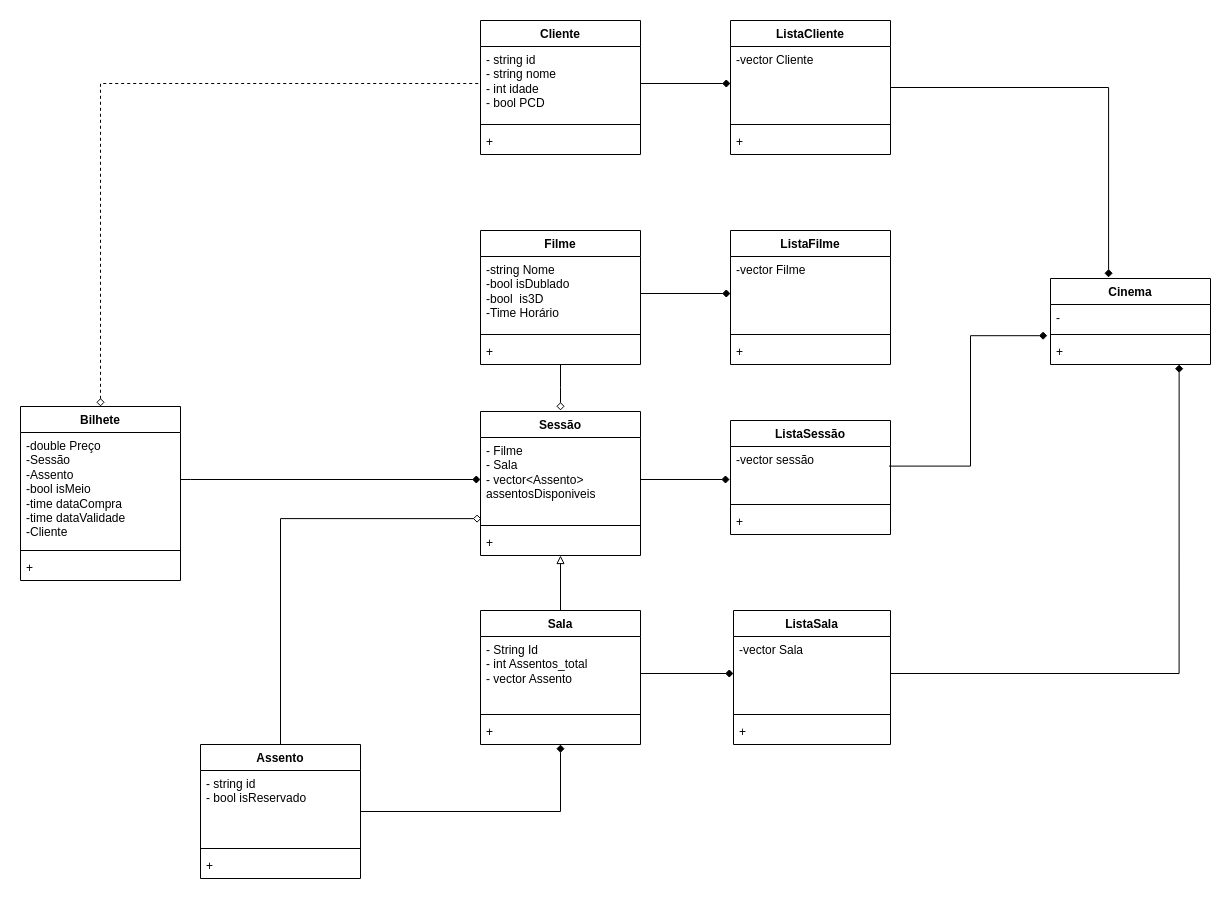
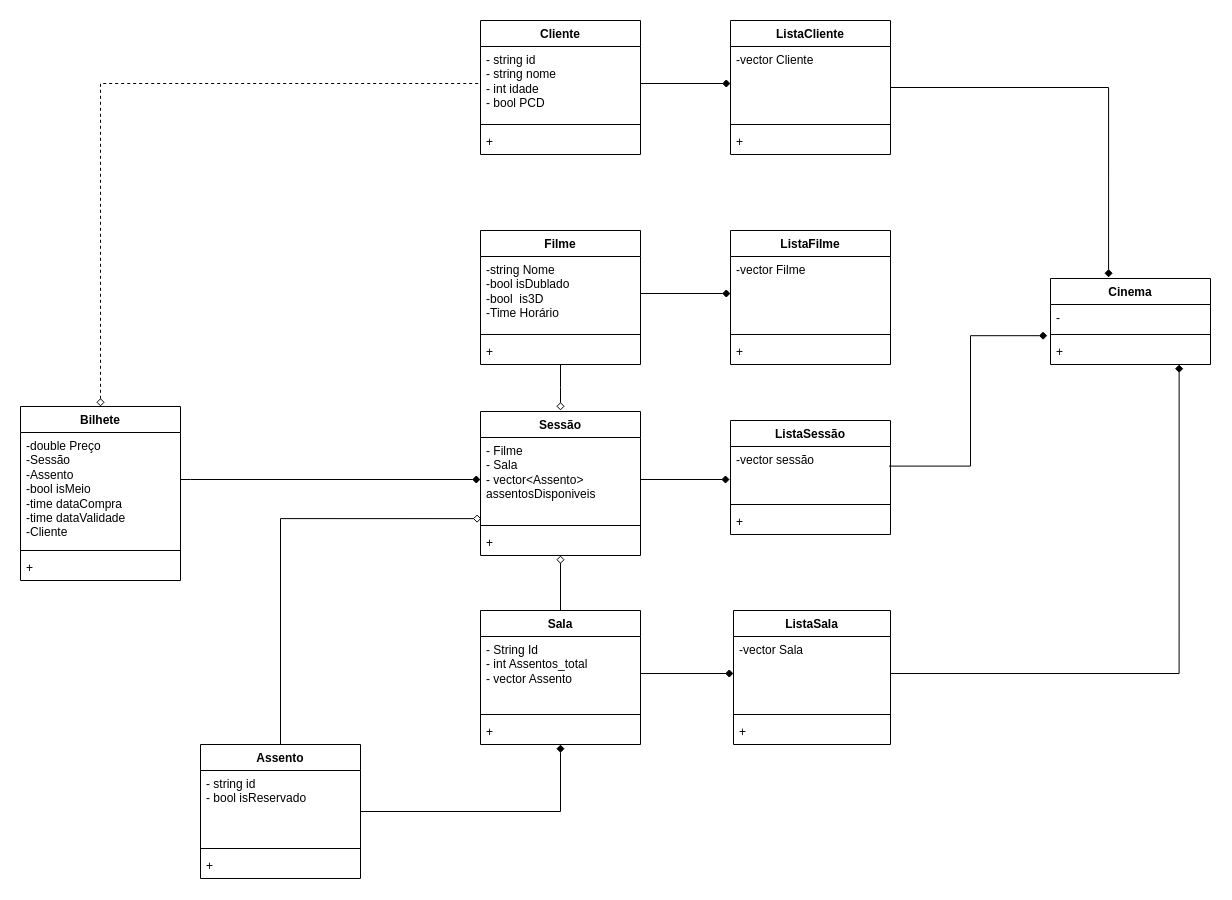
(561, 565) -> (561, 564)
